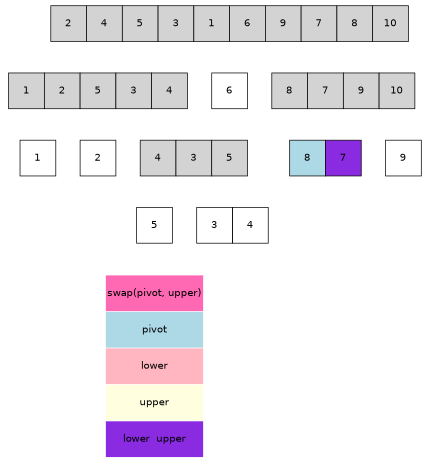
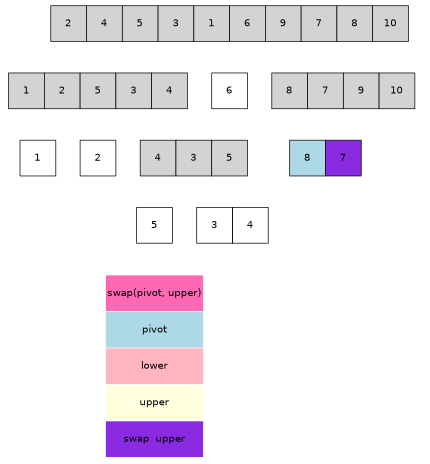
(403, 158) -> none
(154, 439) -> (154, 439)
